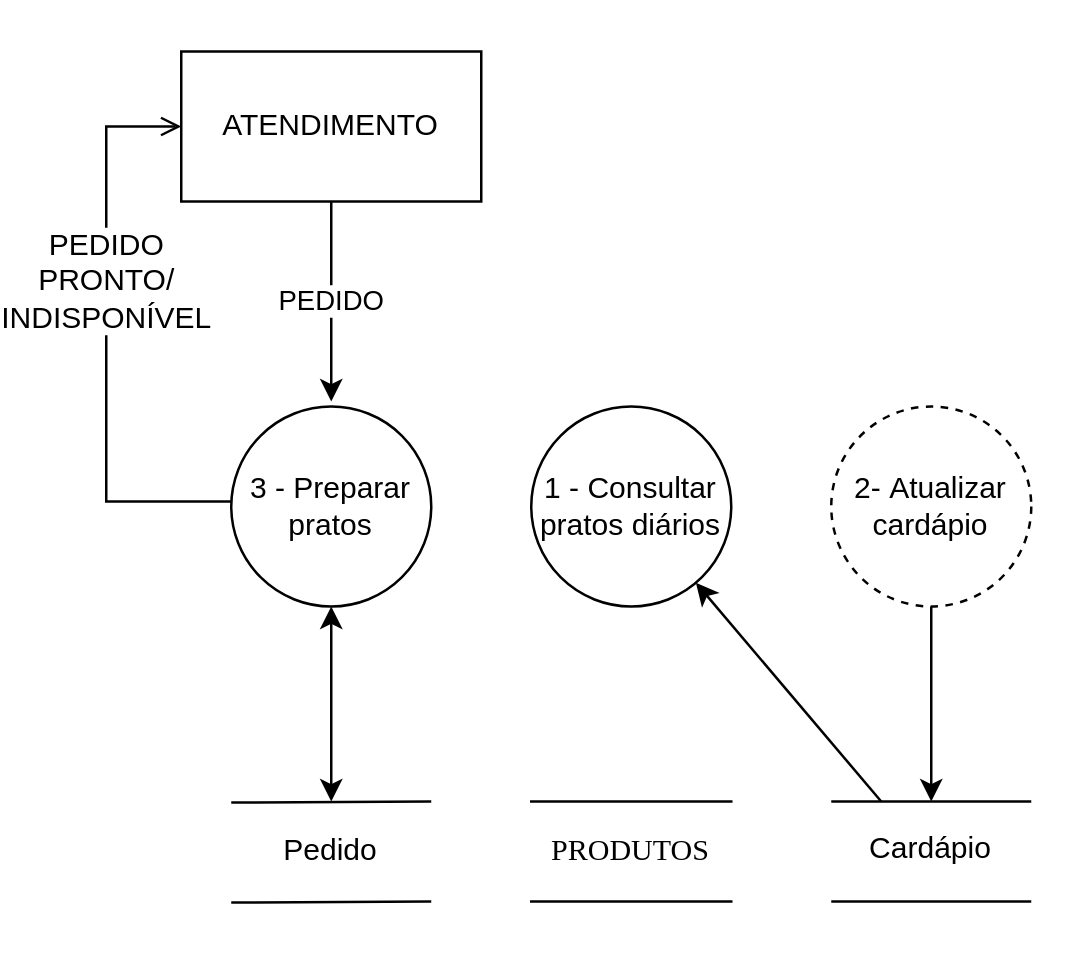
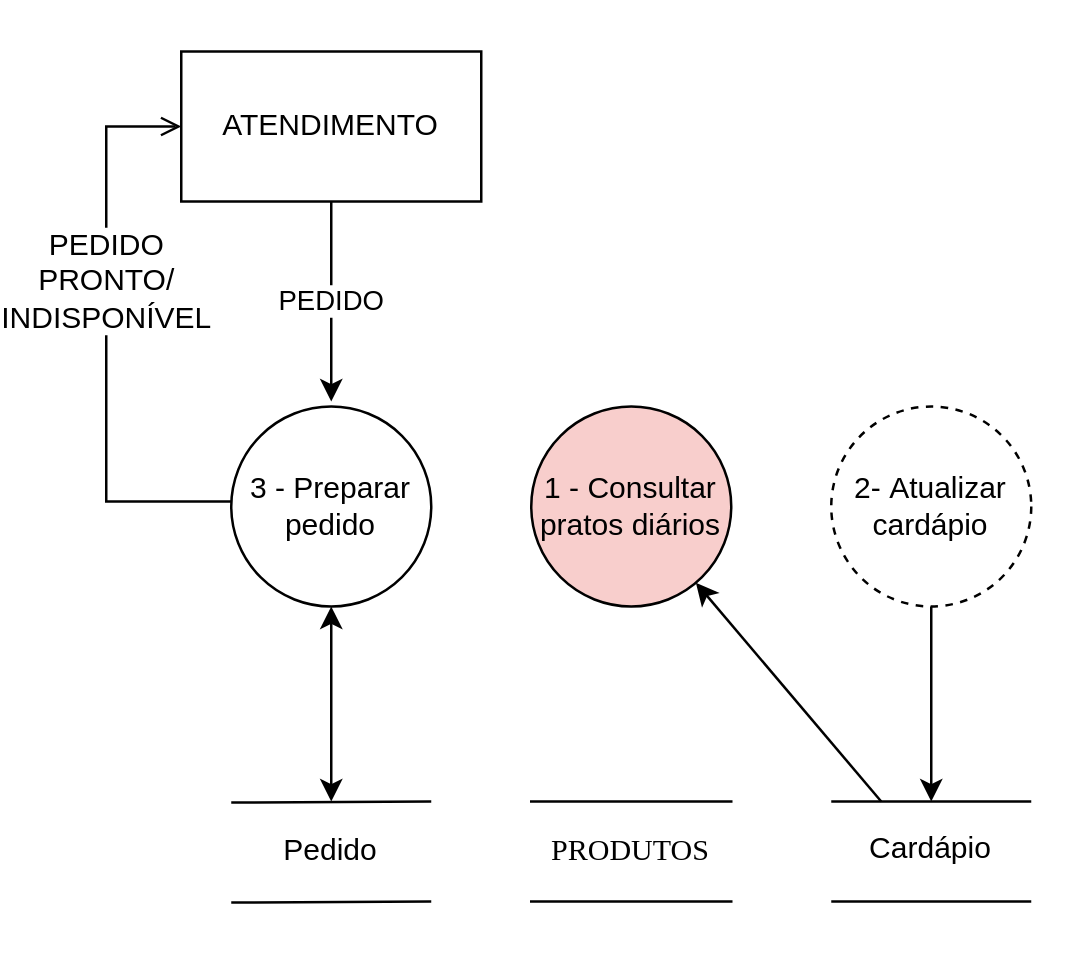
(331, 506) -> (331, 506)
(631, 506) -> (631, 506)
